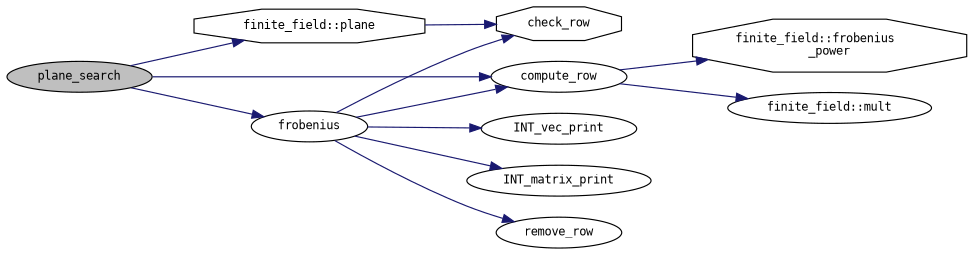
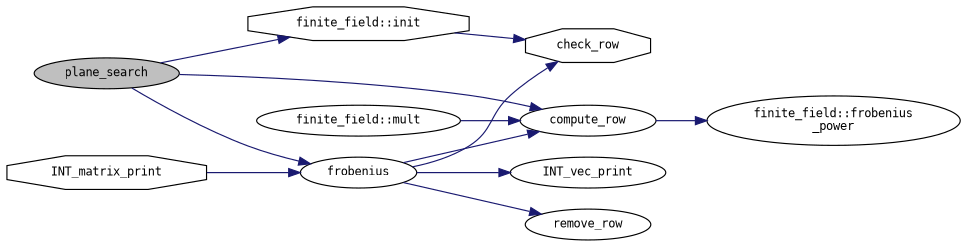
(309, 26) -> (359, 24)
(830, 46) -> (834, 121)
(678, 90) -> (483, 121)
(423, 151) -> (248, 173)
(559, 181) -> (107, 173)
